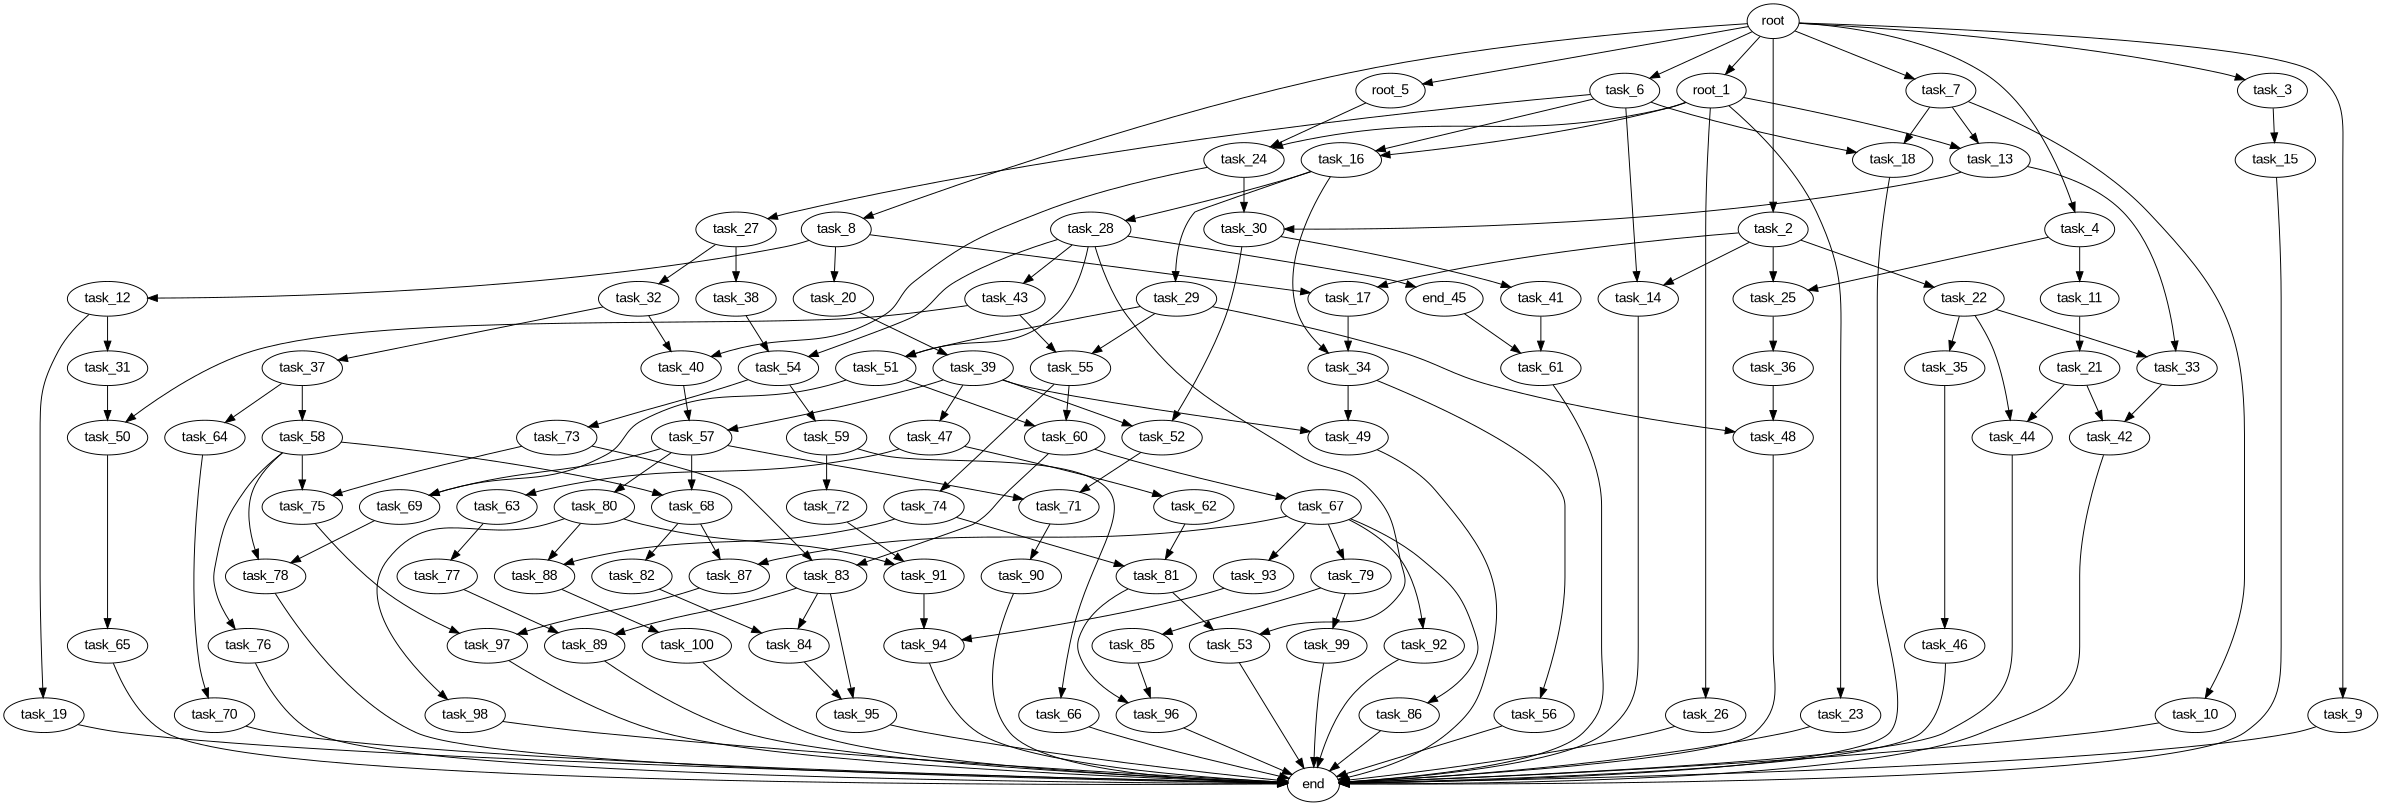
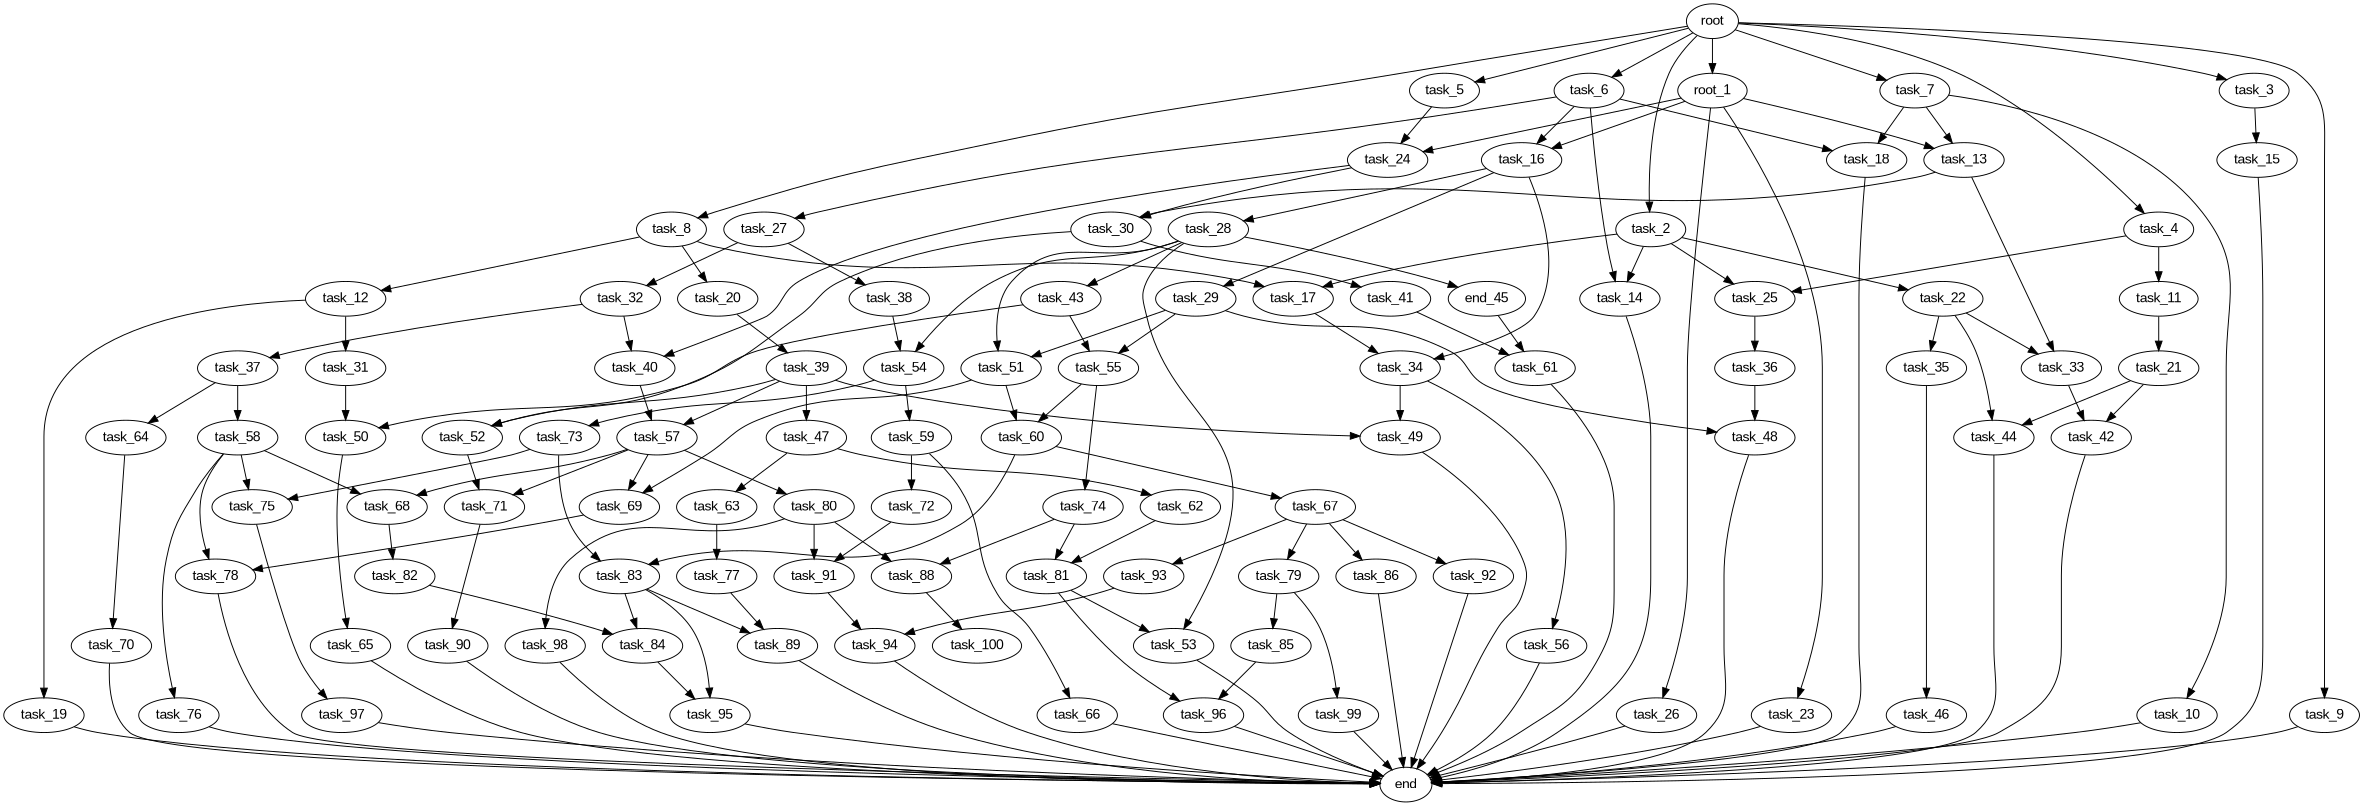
(1391, 91) -> (1444, 91)
(729, 576) -> none
(874, 748) -> none
